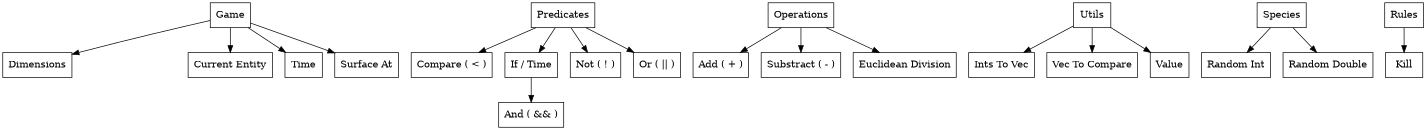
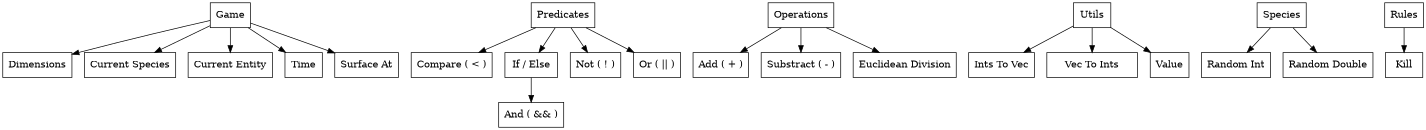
none -> (130, 65)
(531, 65) -> (531, 65)
(1092, 65) -> (1092, 65)
